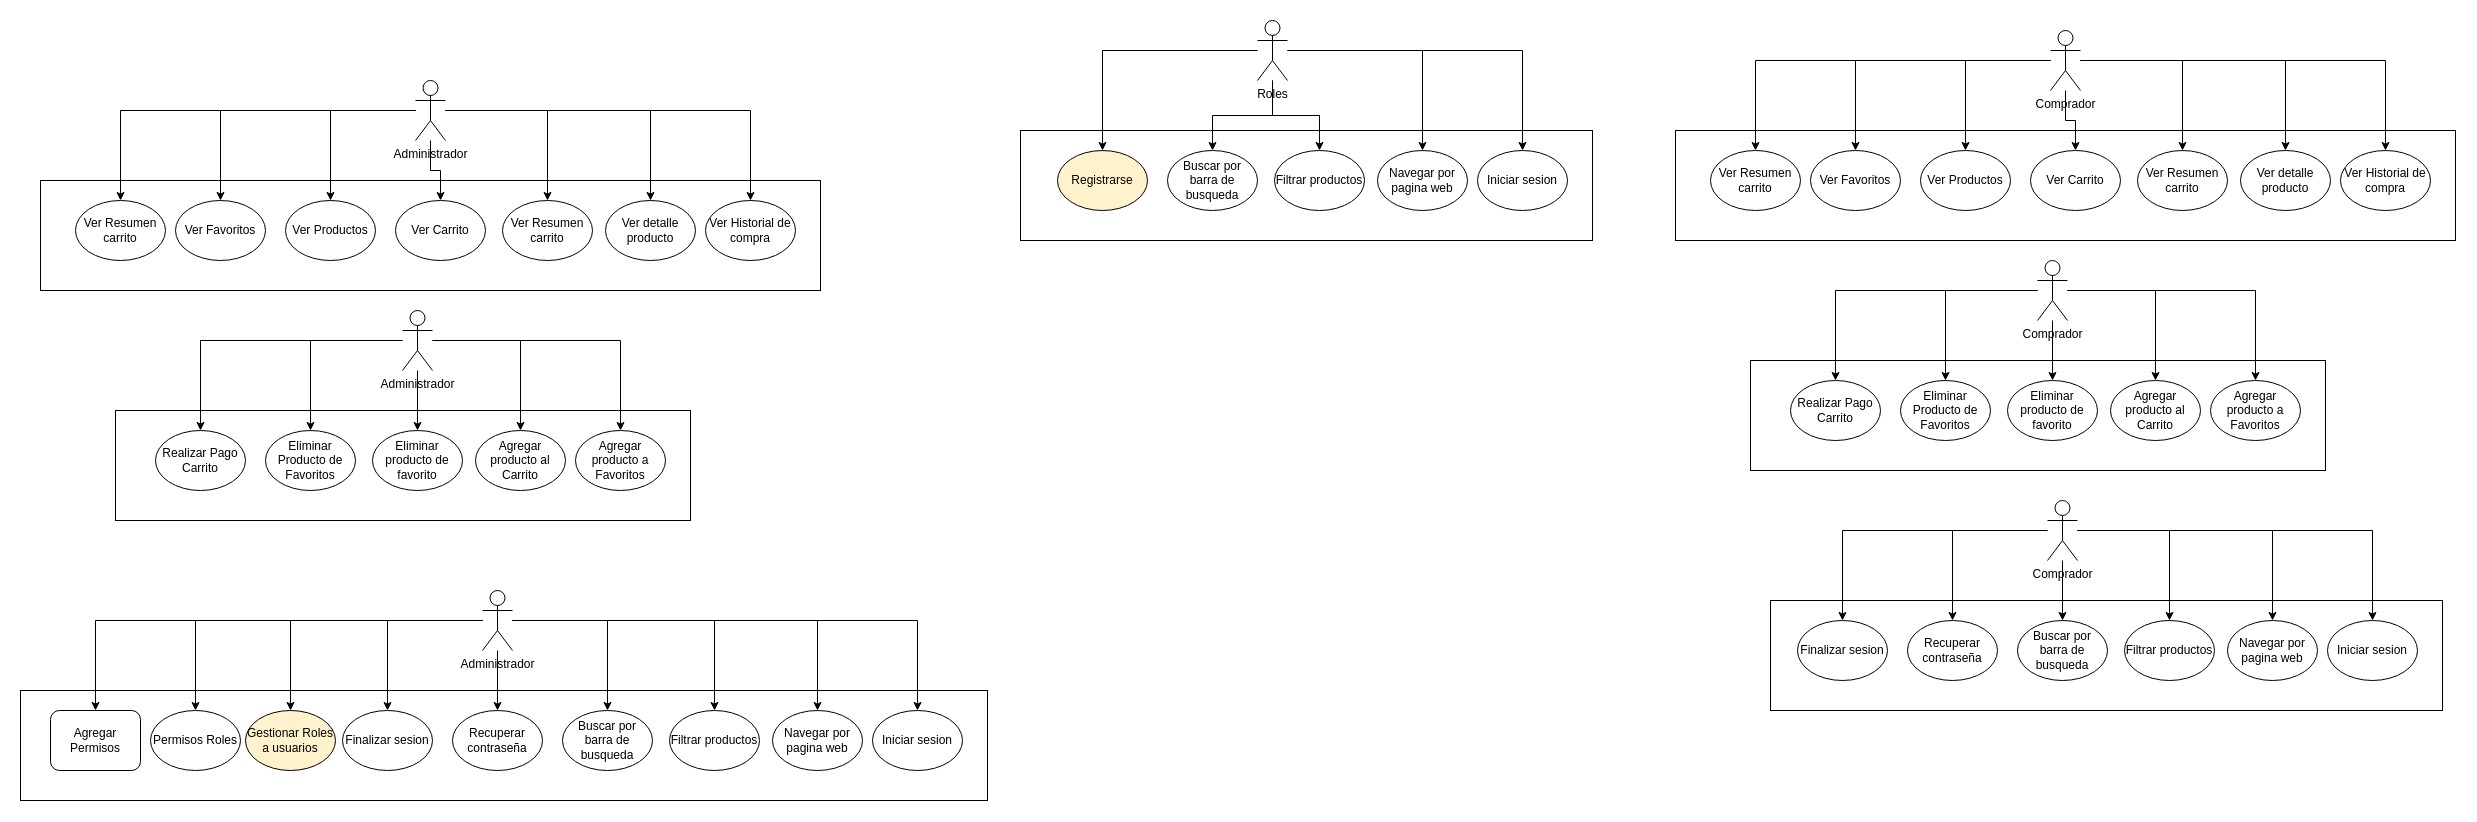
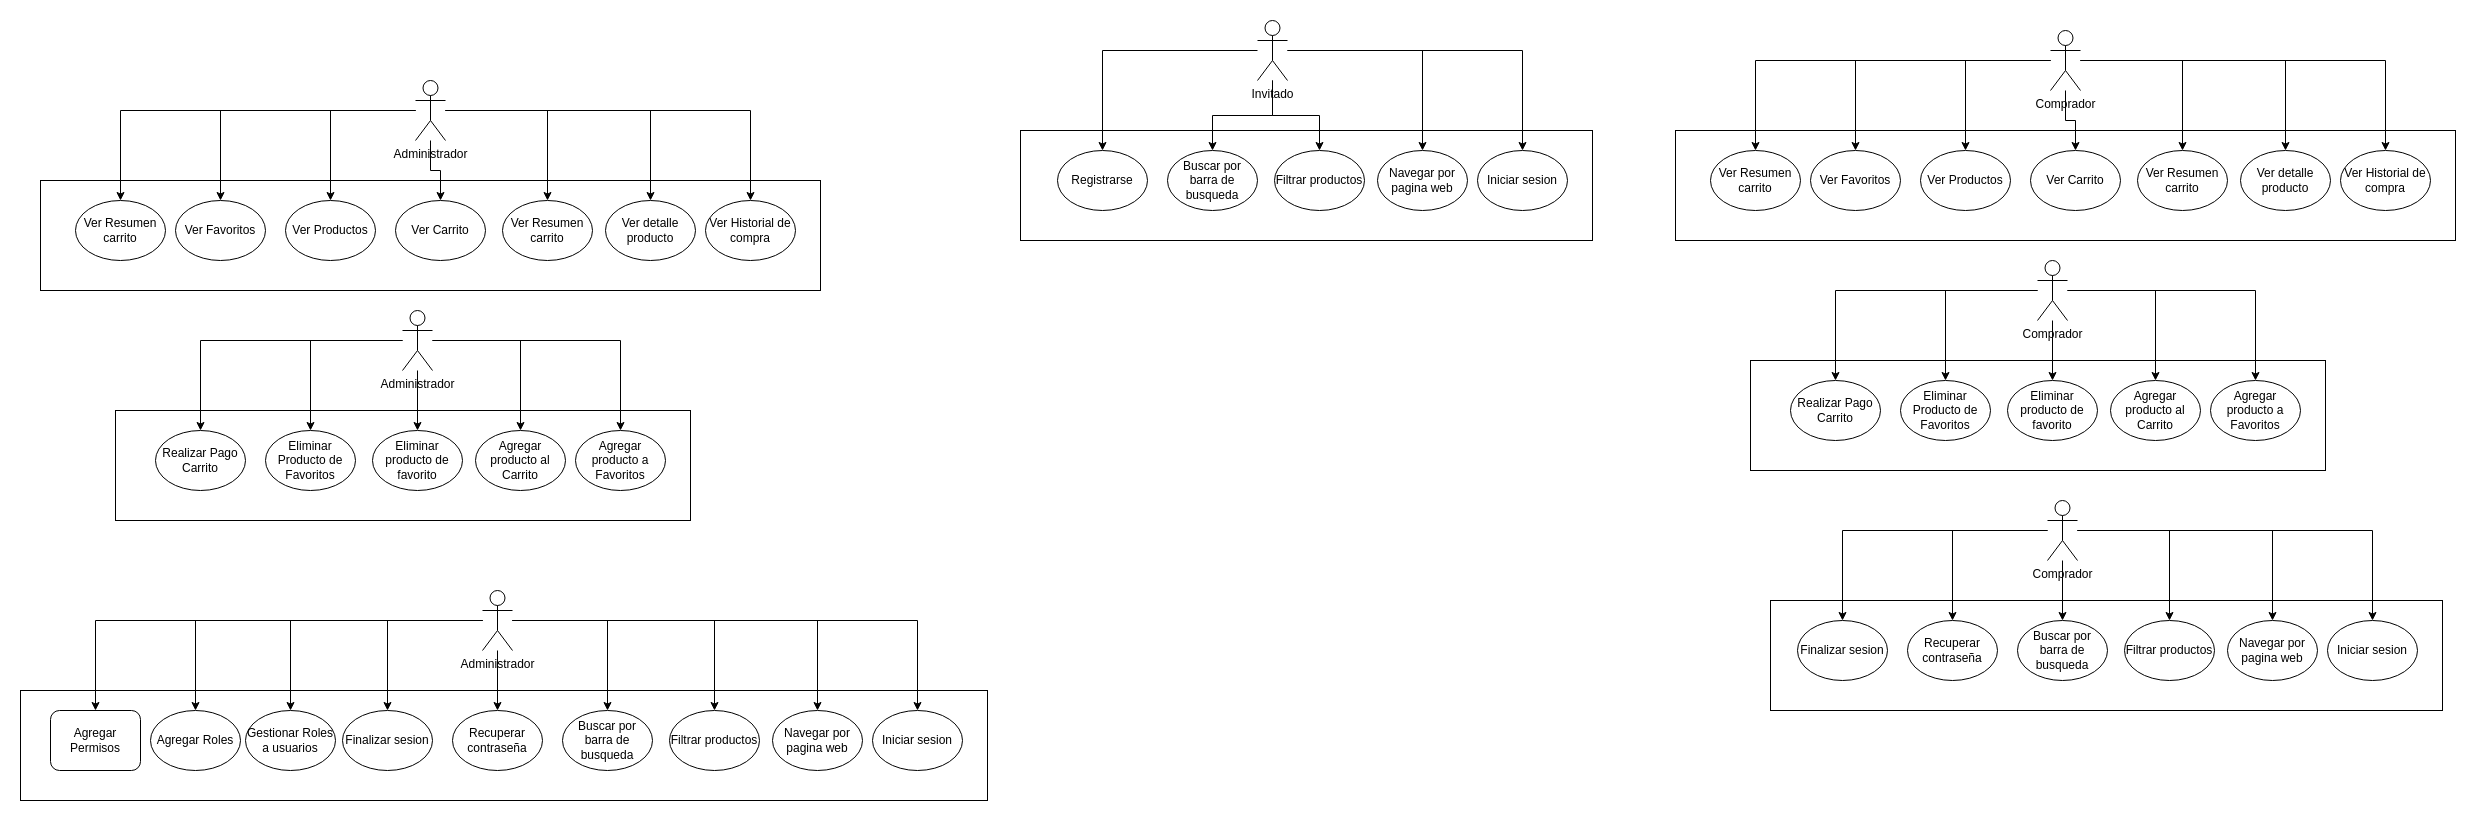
(1273, 95) -> (1273, 95)
(1103, 181) -> (1103, 181)
(196, 741) -> (196, 741)
(291, 741) -> (291, 741)
